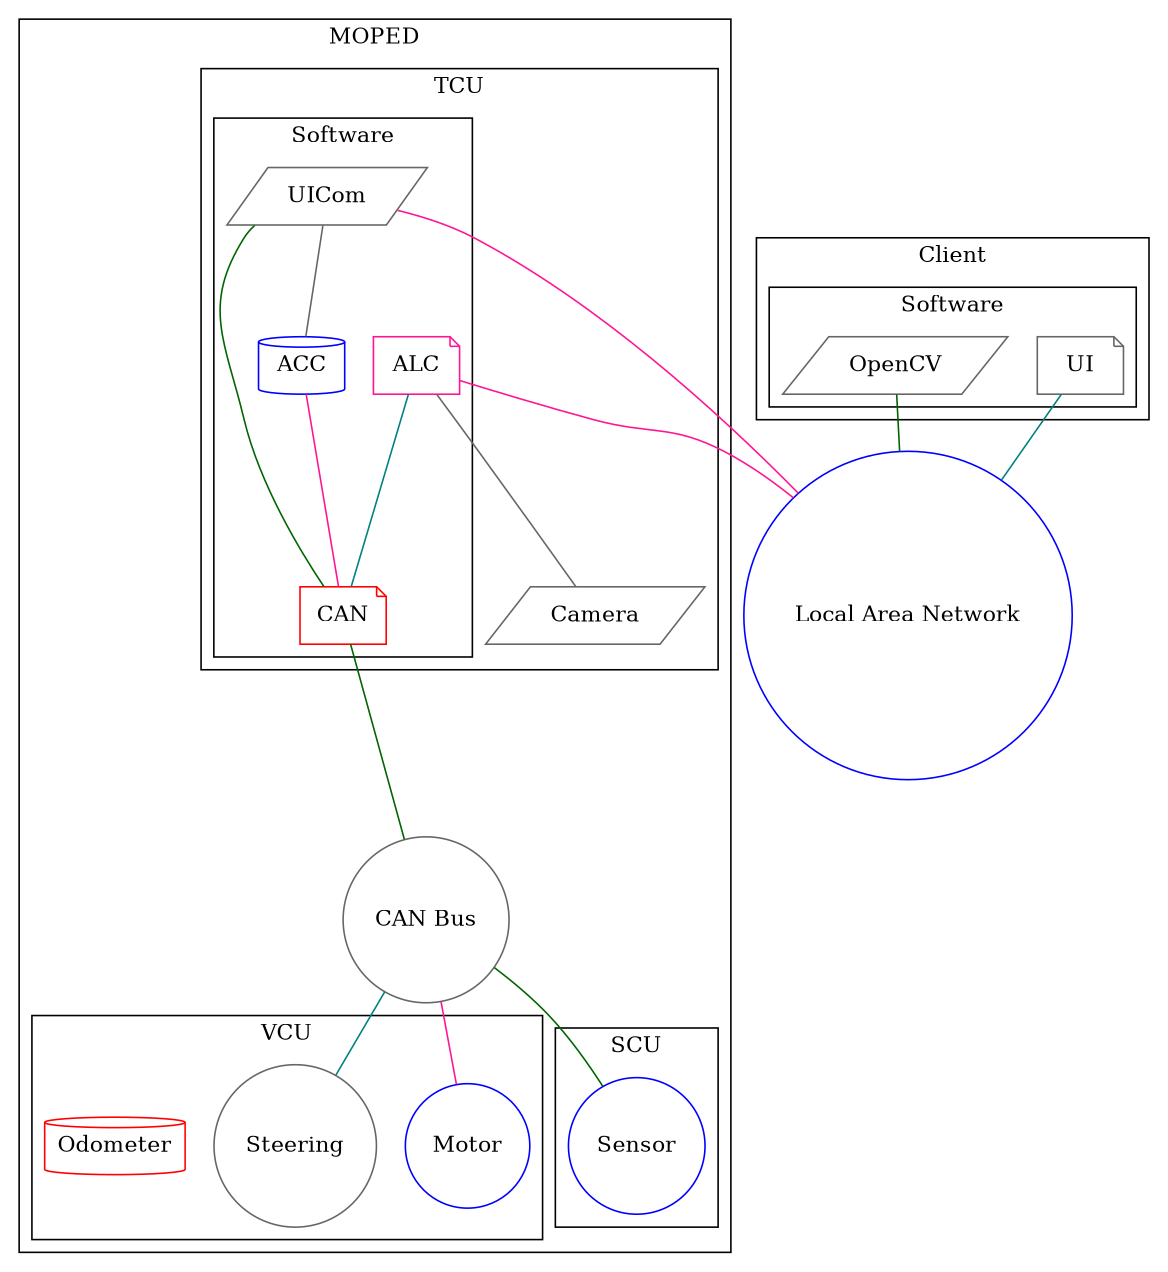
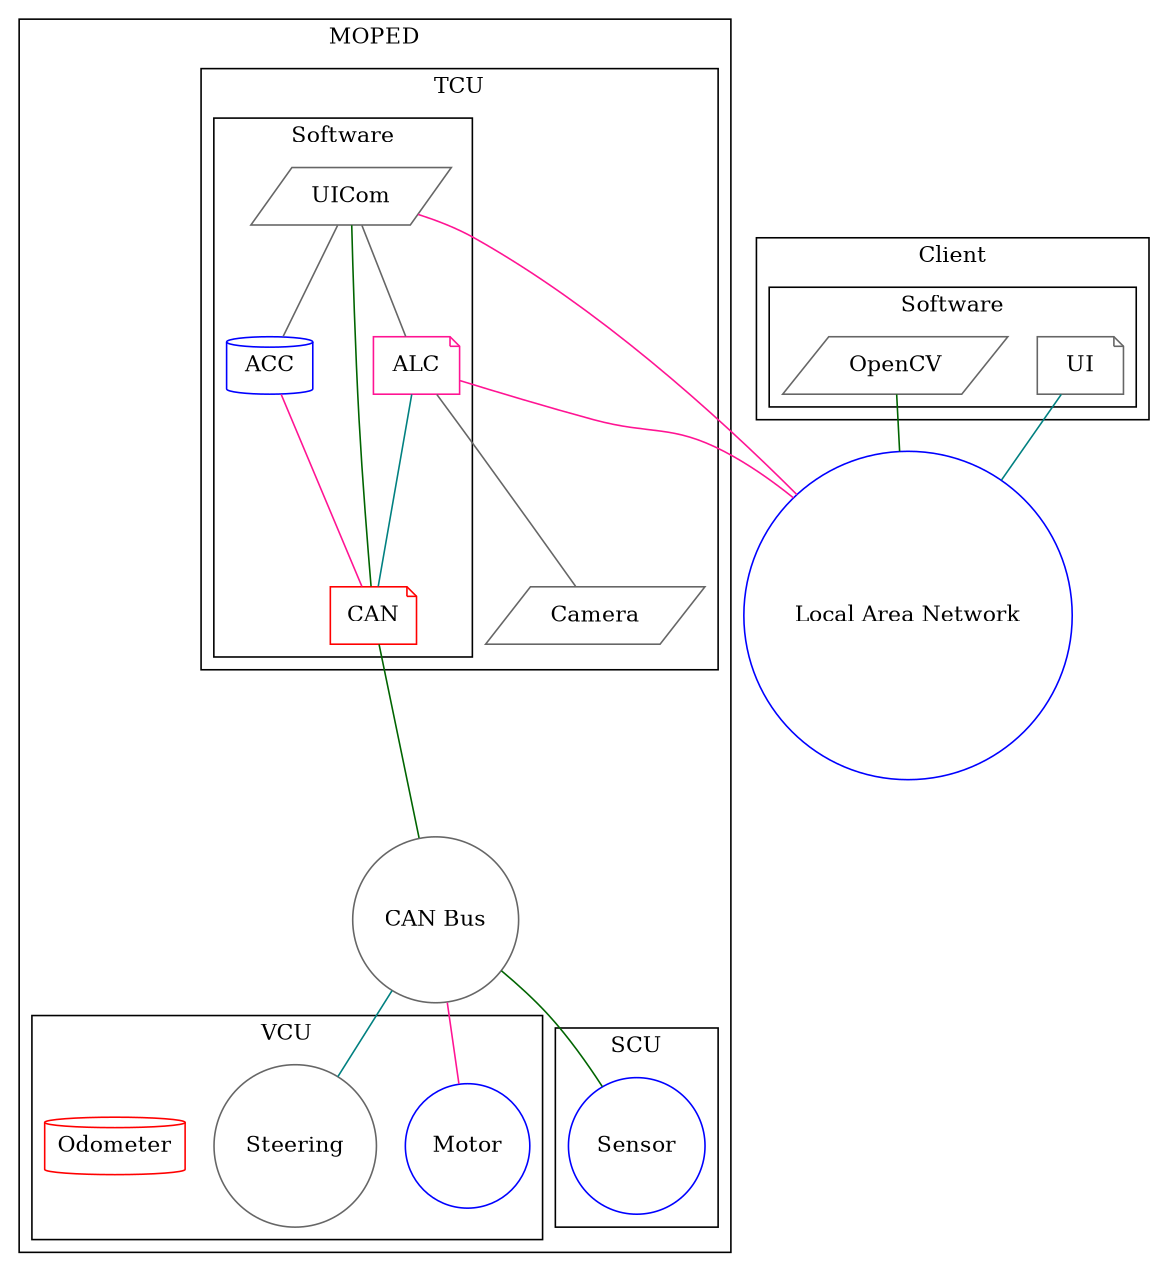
none -> (384, 281)
